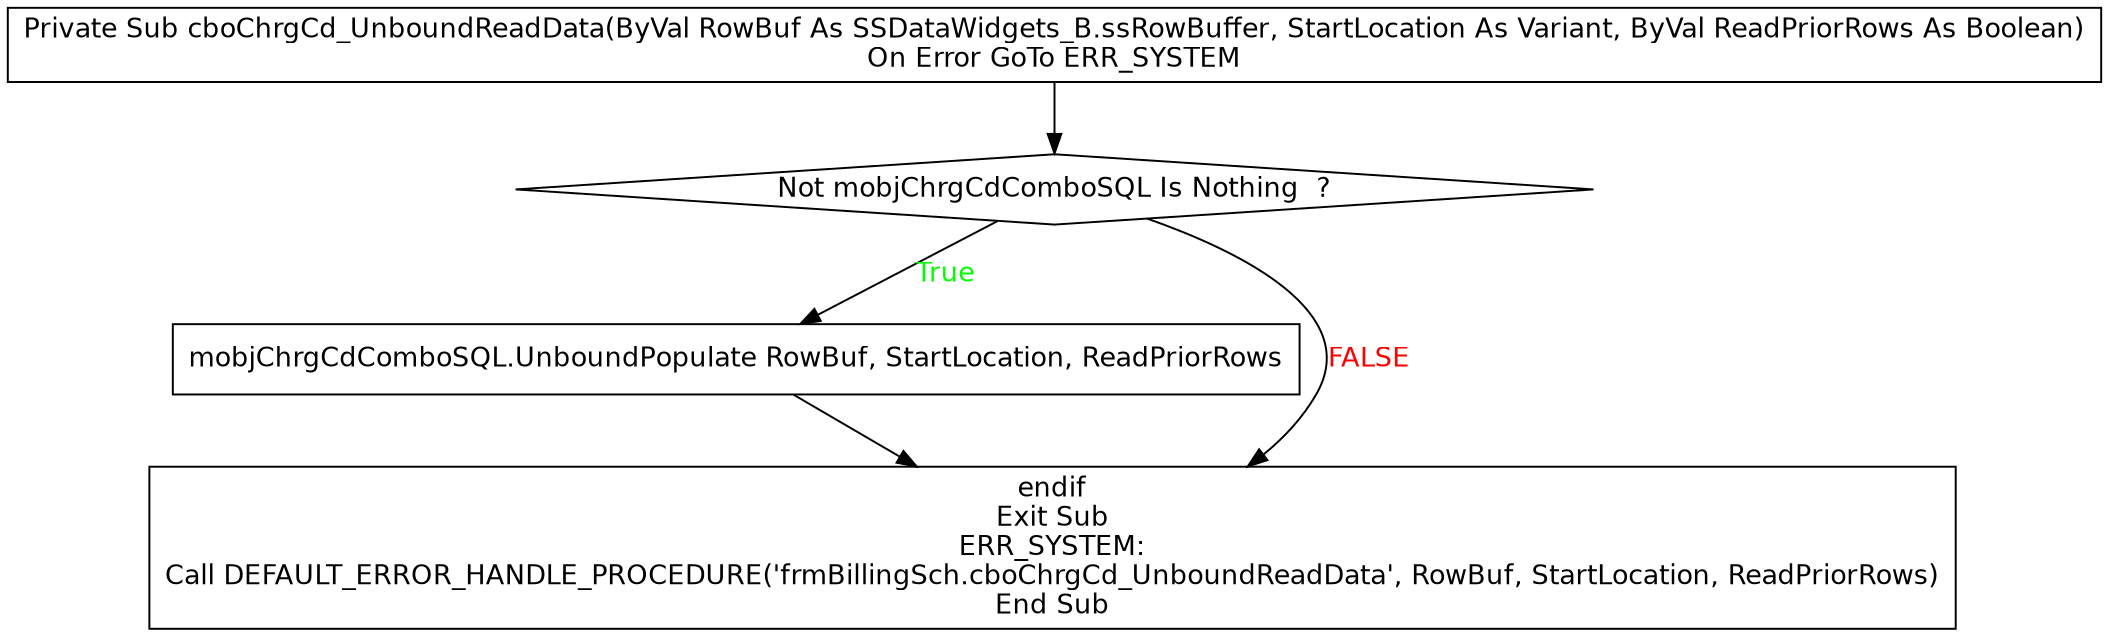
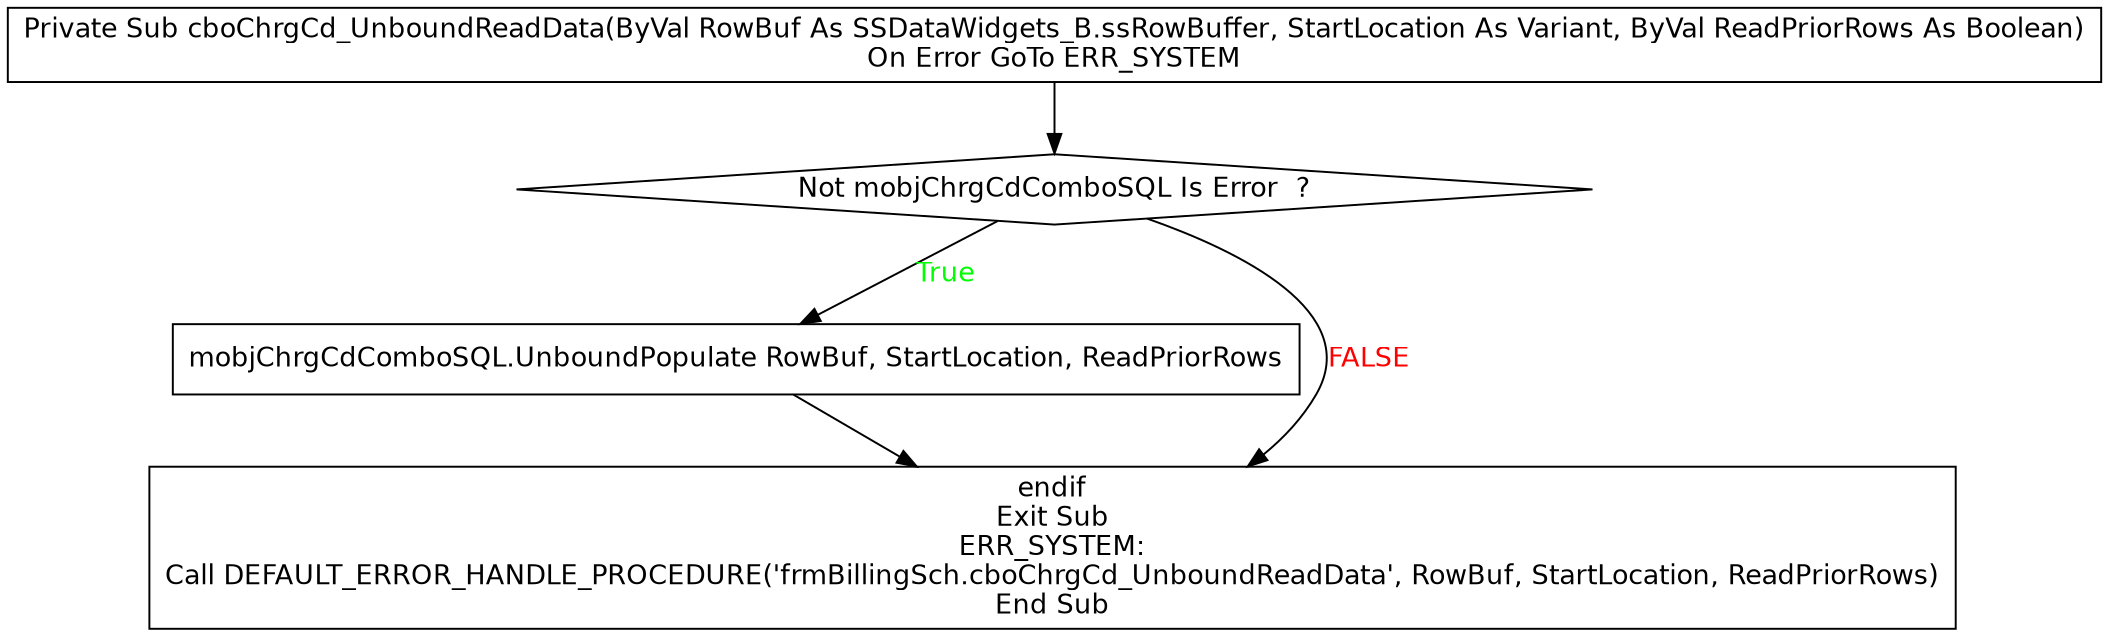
(1054, 189) -> (1054, 189)
